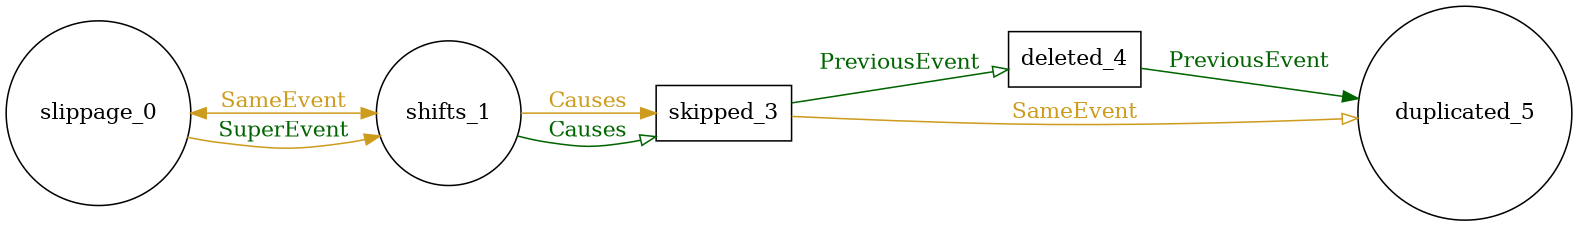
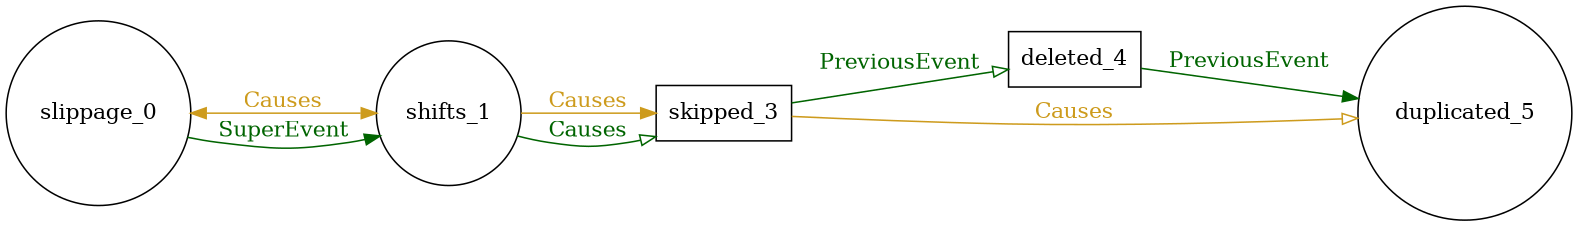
(284, 102) -> (284, 102)
(1075, 112) -> (1075, 112)
(276, 148) -> (276, 148)
